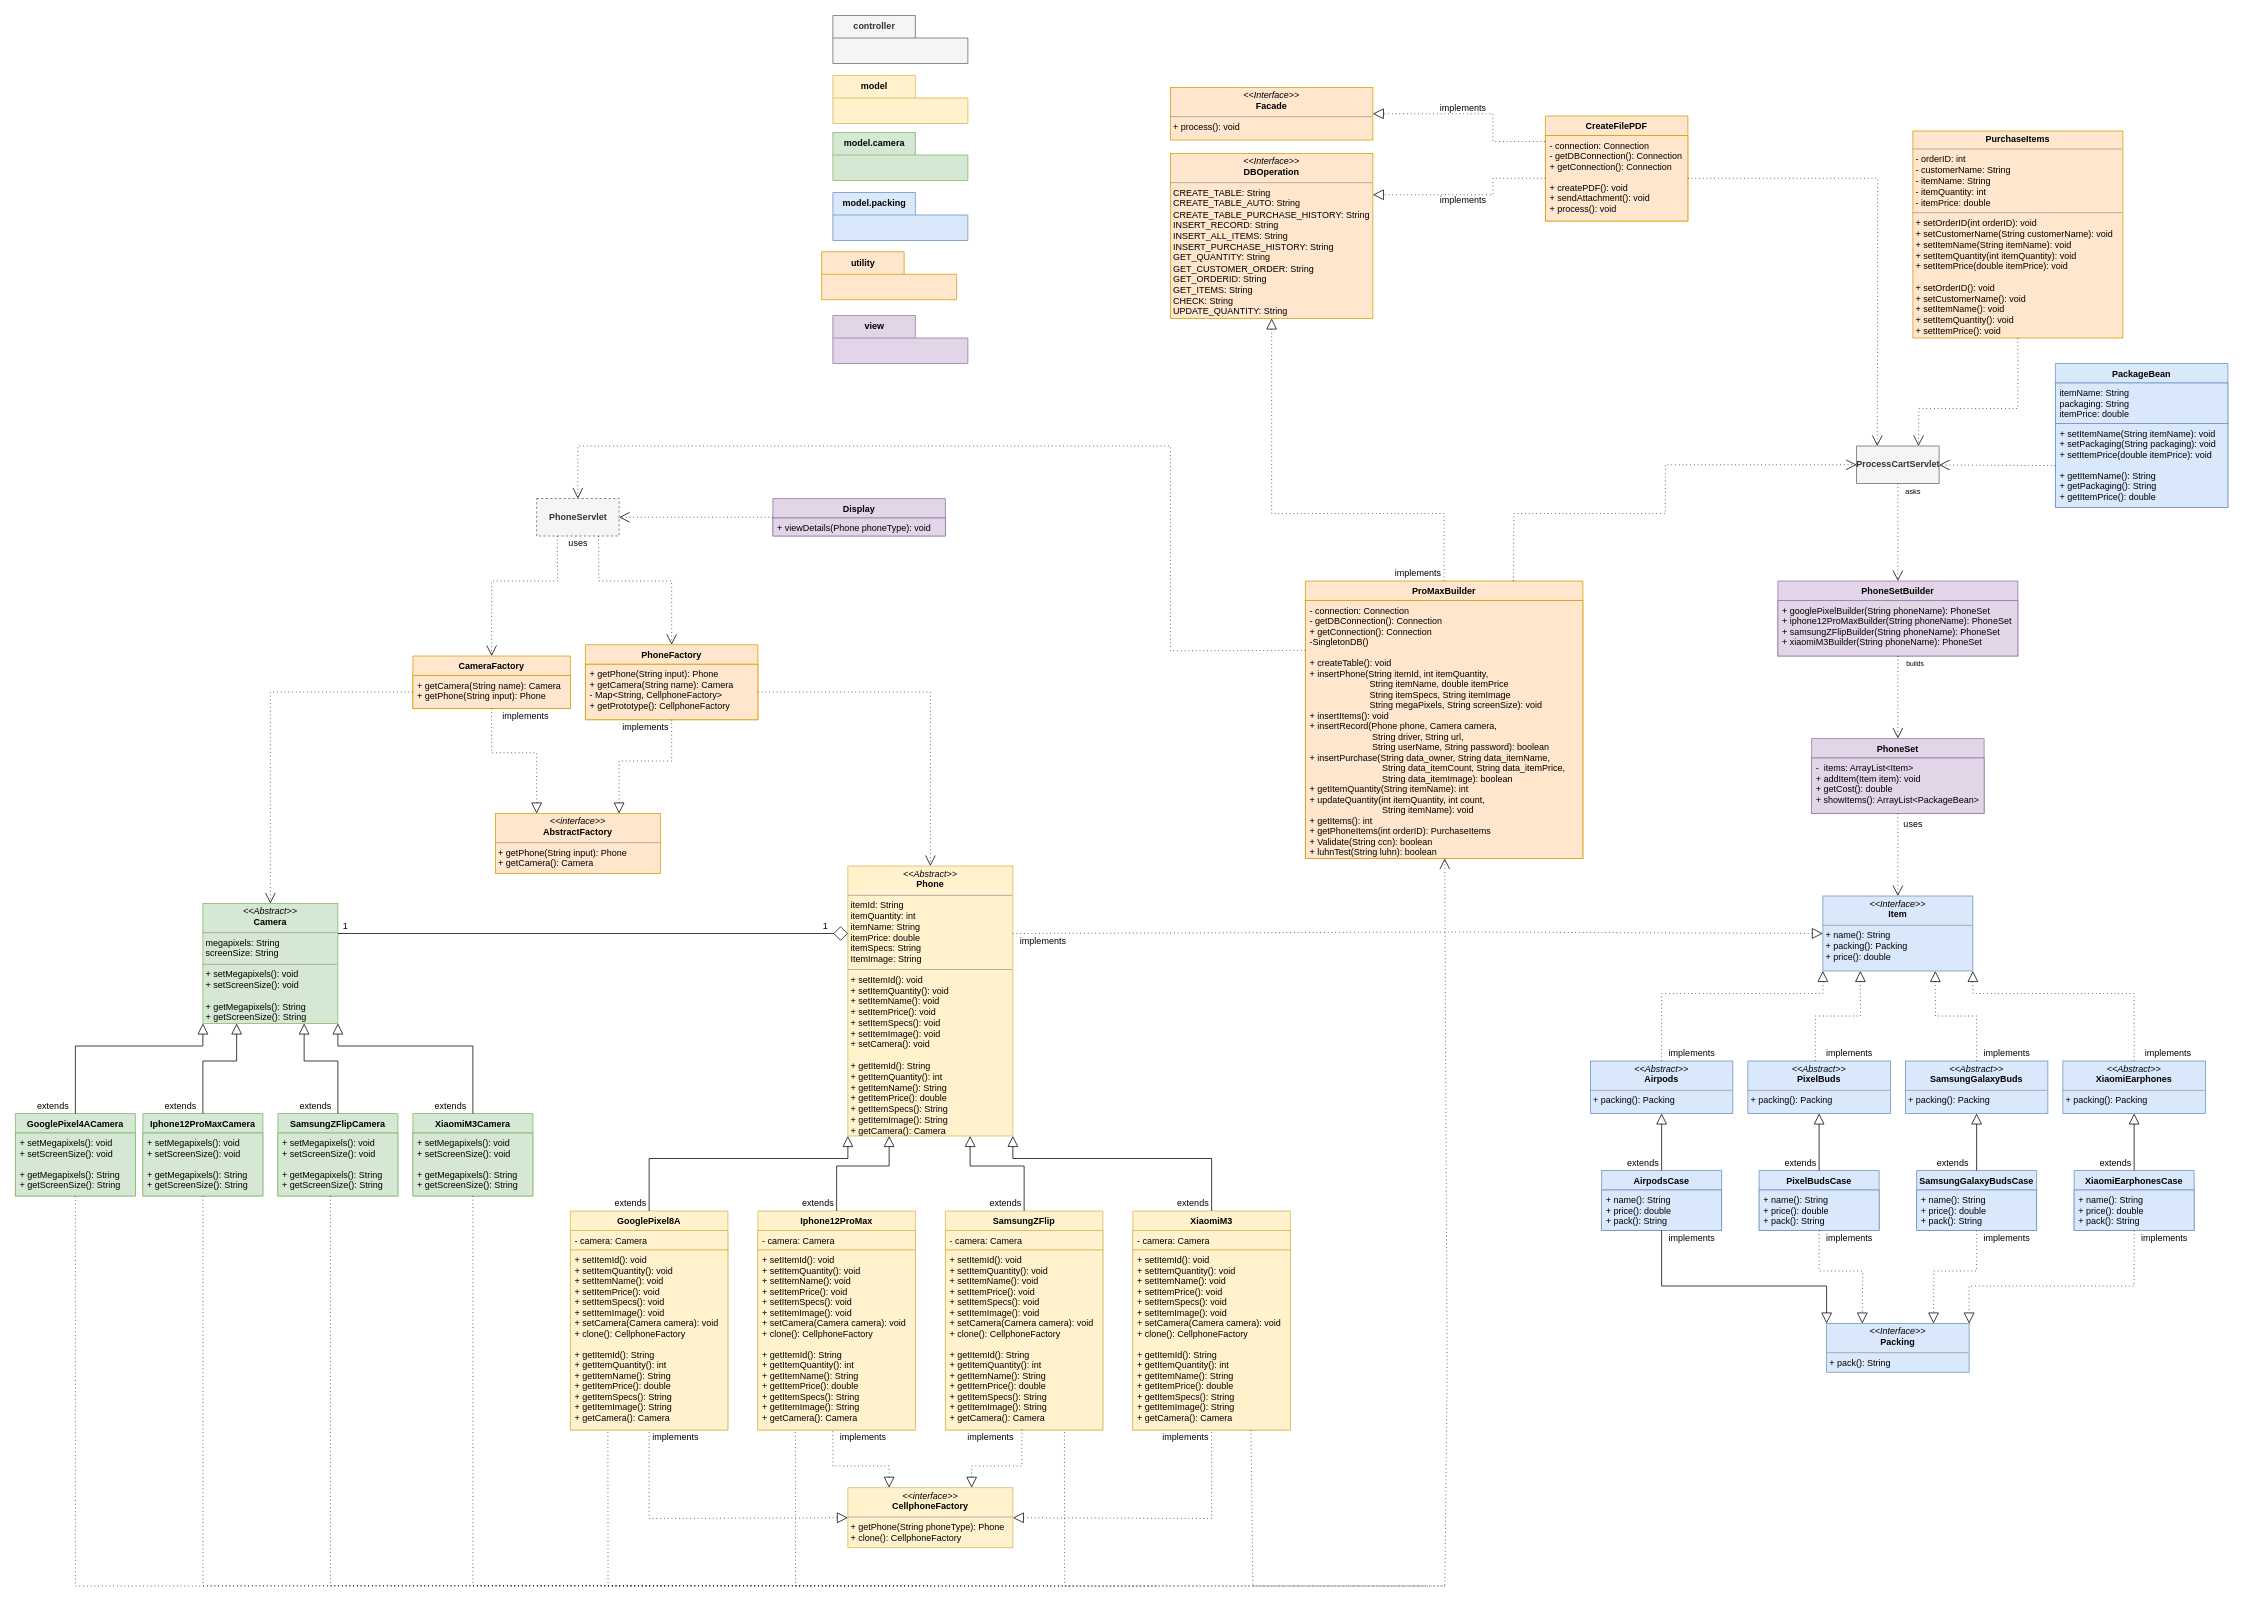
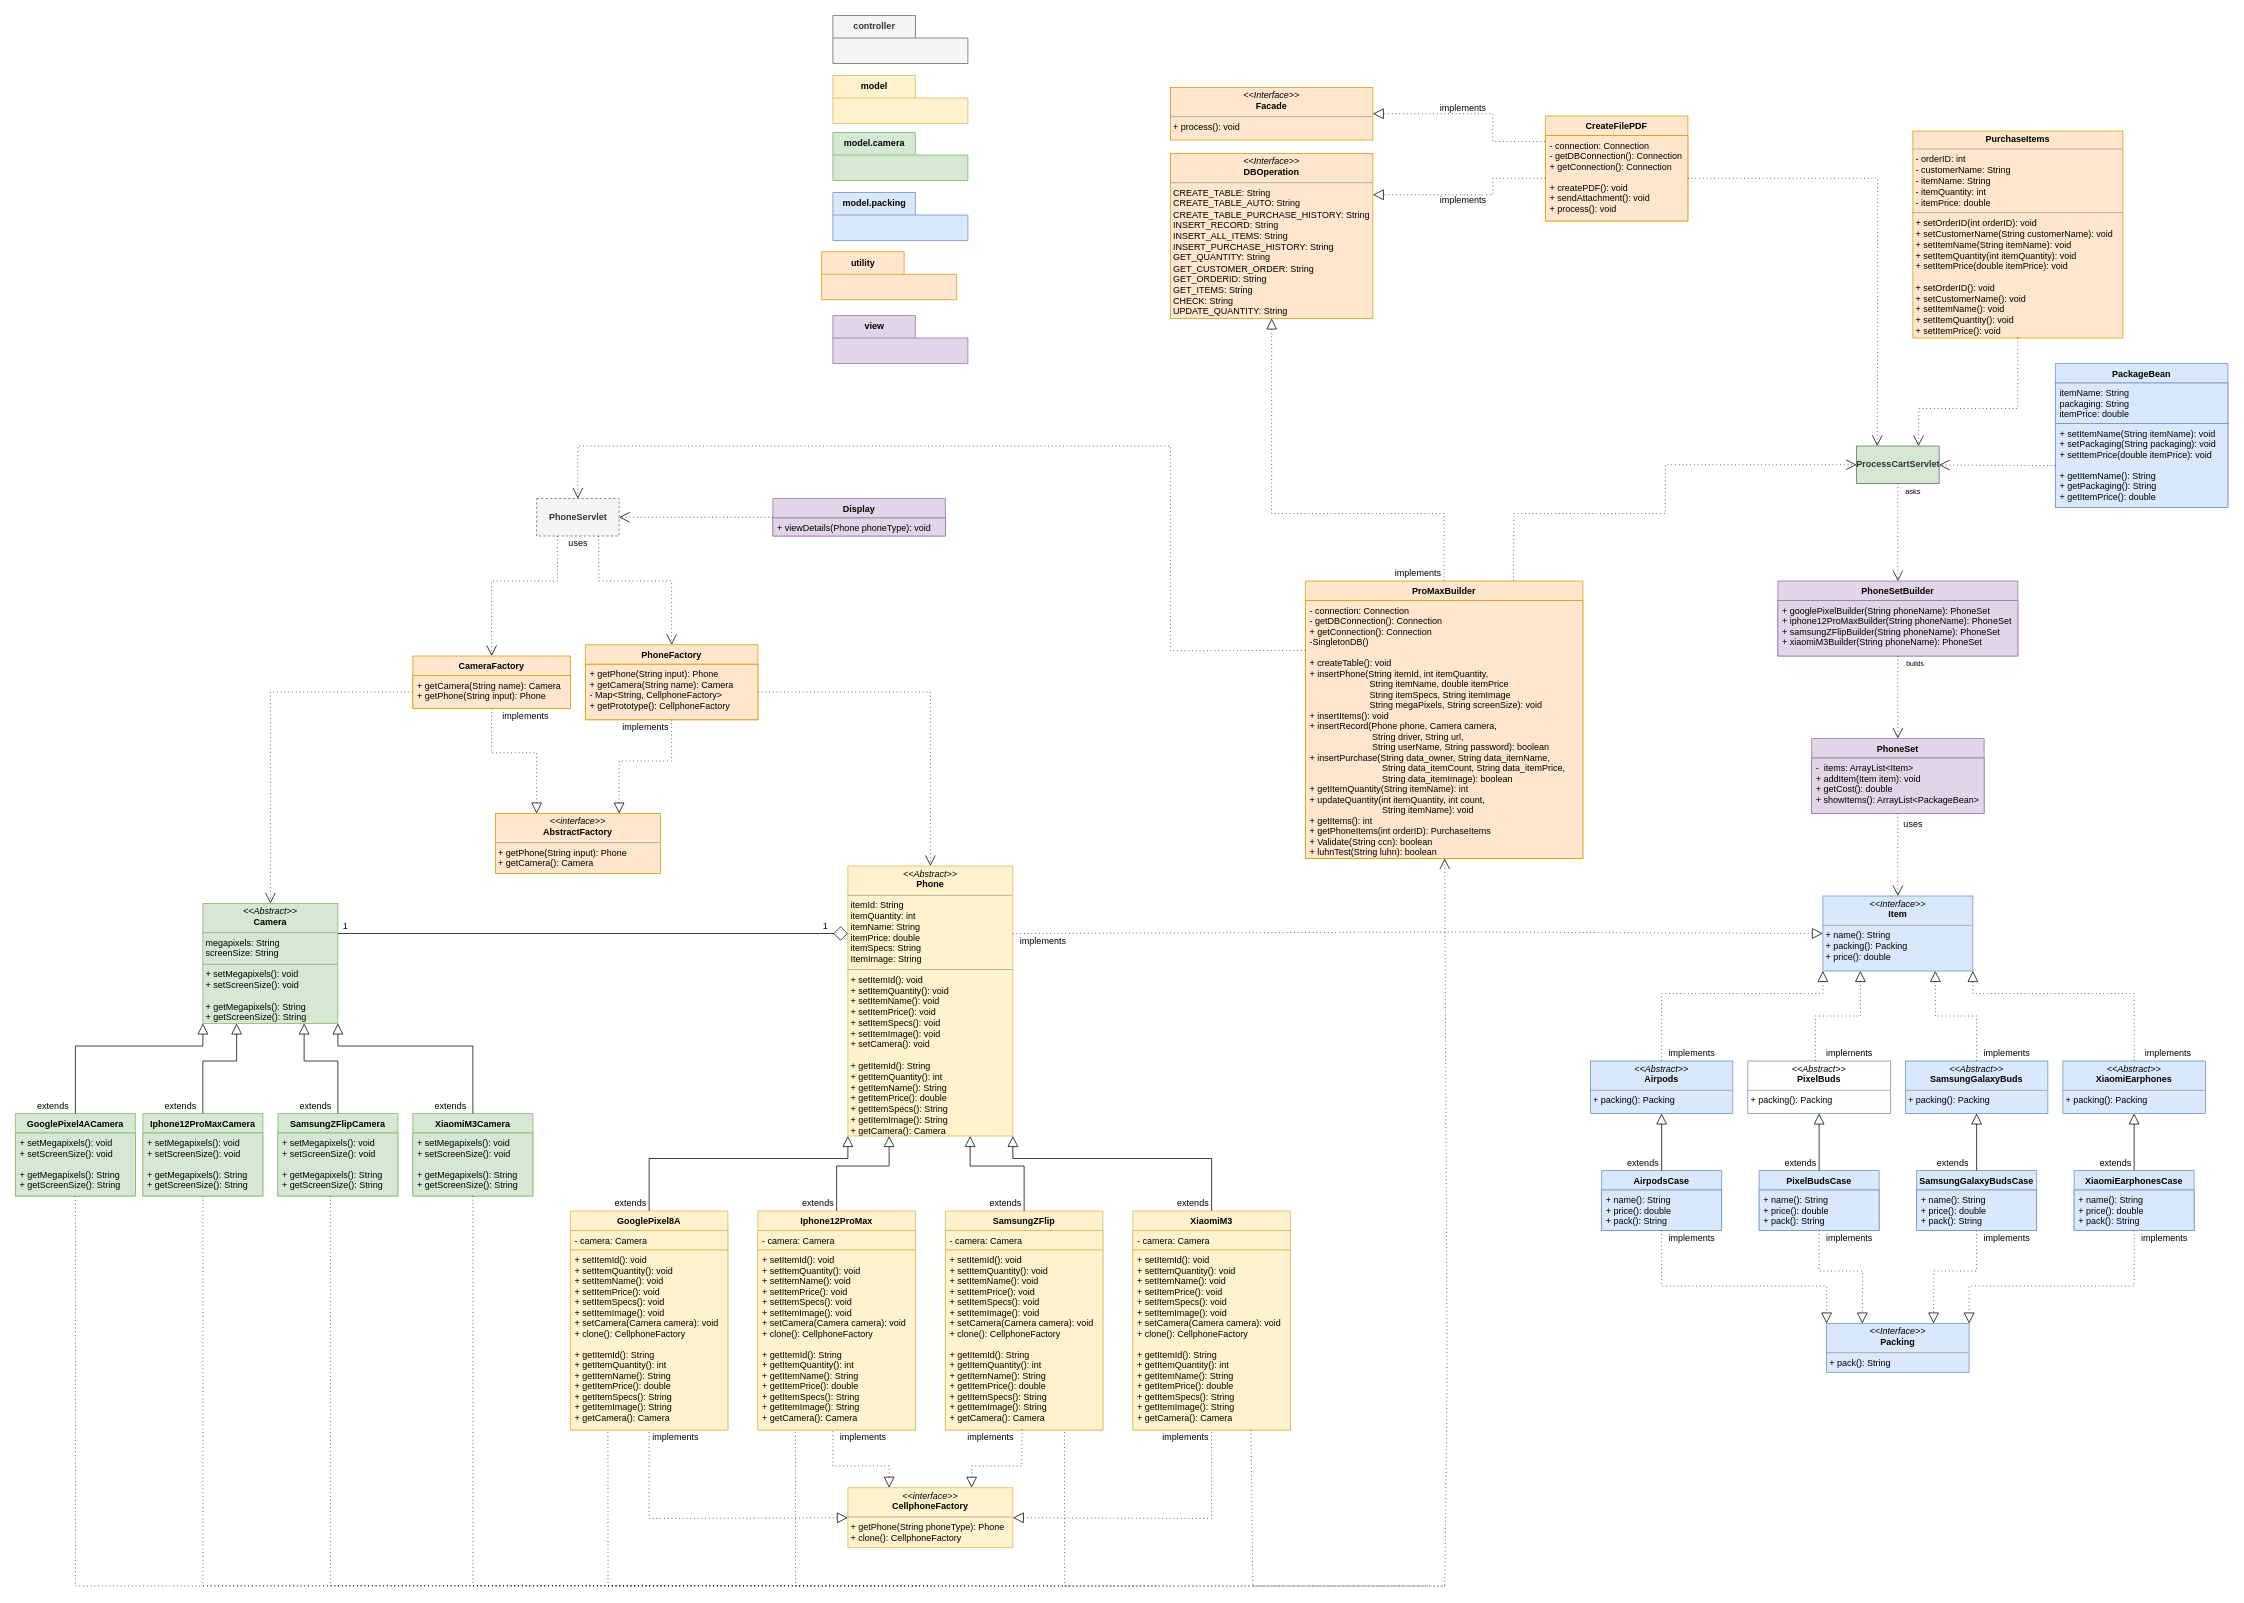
(1898, 465) -> (1898, 465)
(1819, 1087) -> (1819, 1087)
(1731, 1286) -> (1731, 1286)
